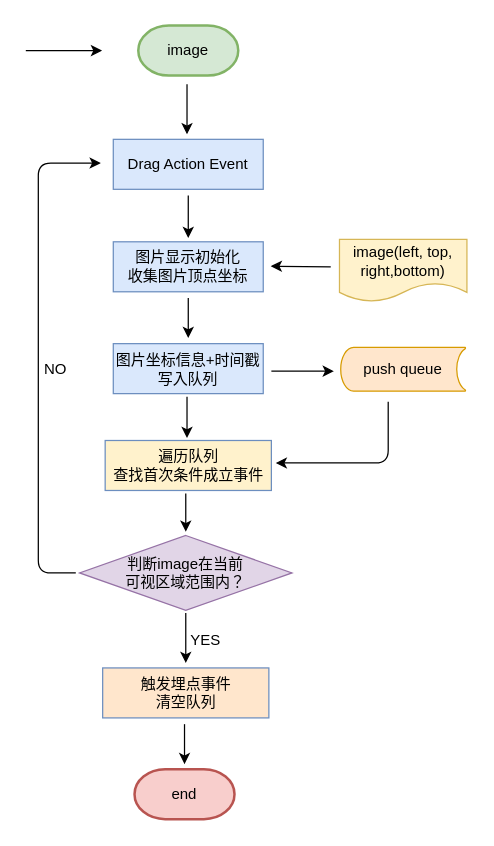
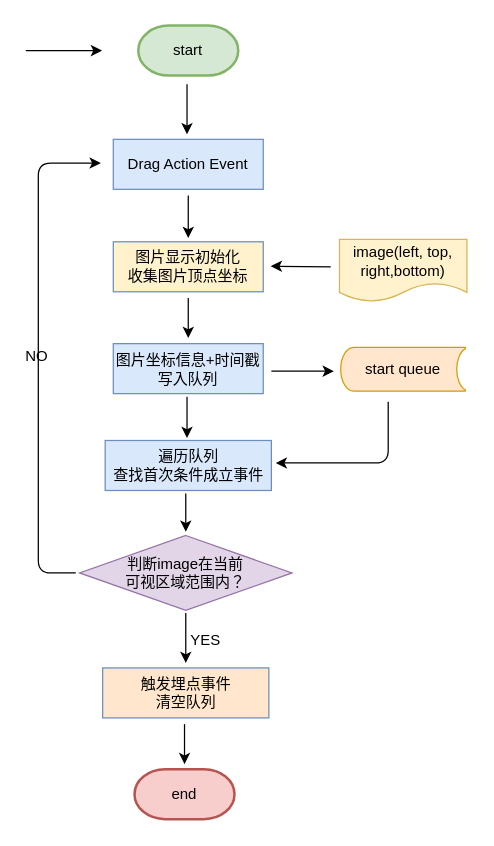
(188, 51) -> (188, 51)
(188, 267) -> (188, 267)
(61, 369) -> (42, 356)
(403, 369) -> (403, 369)
(188, 466) -> (188, 466)
